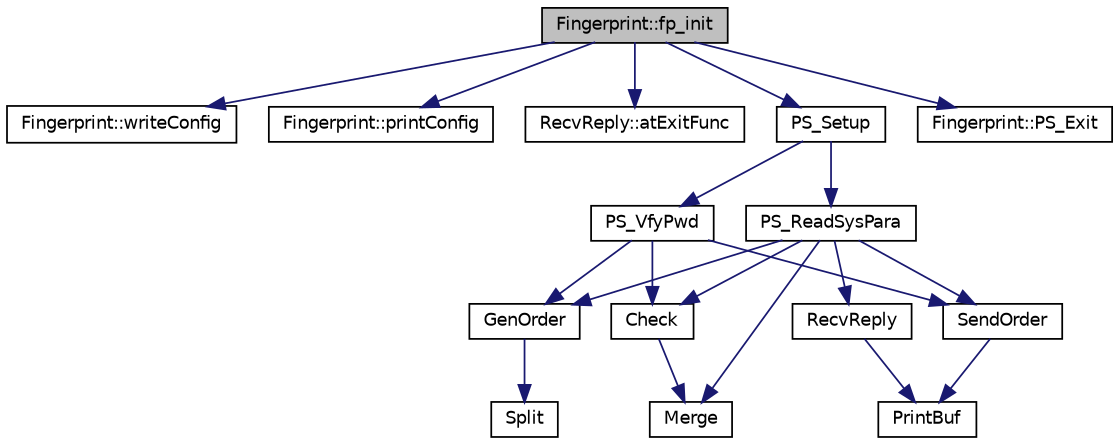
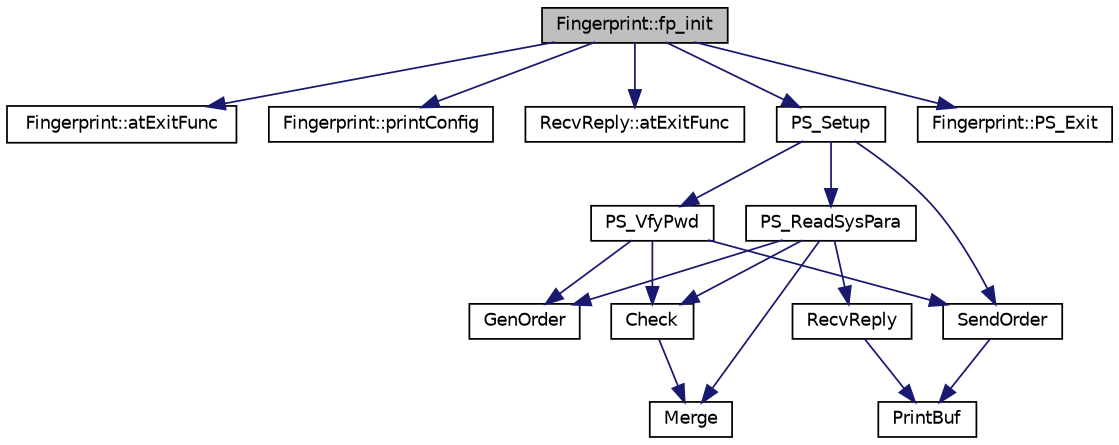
(122, 124) -> (122, 124)
(909, 268) -> (932, 205)
(525, 419) -> none
